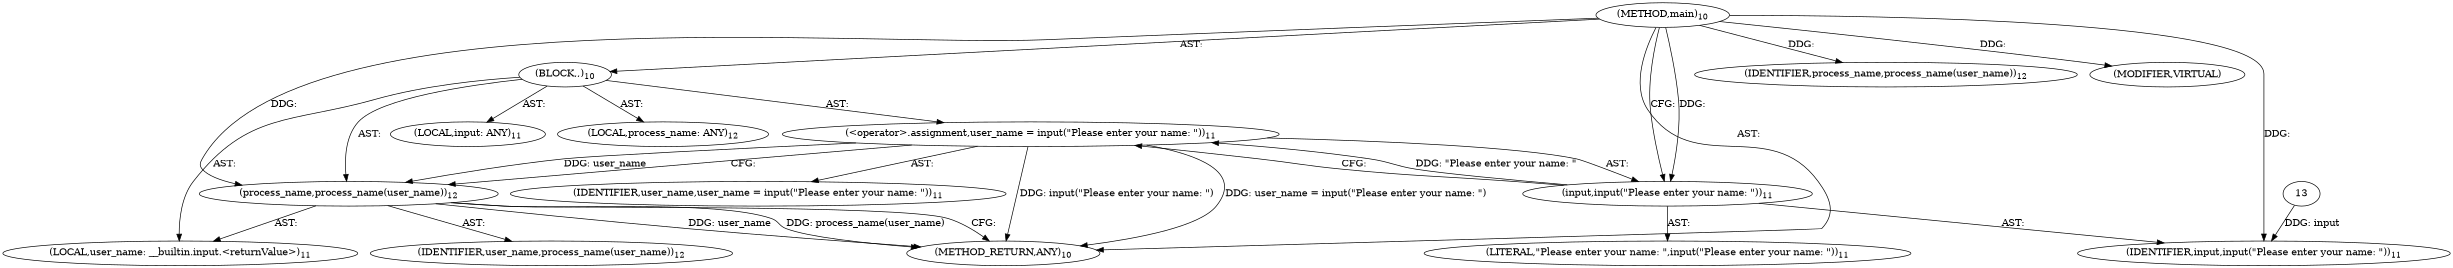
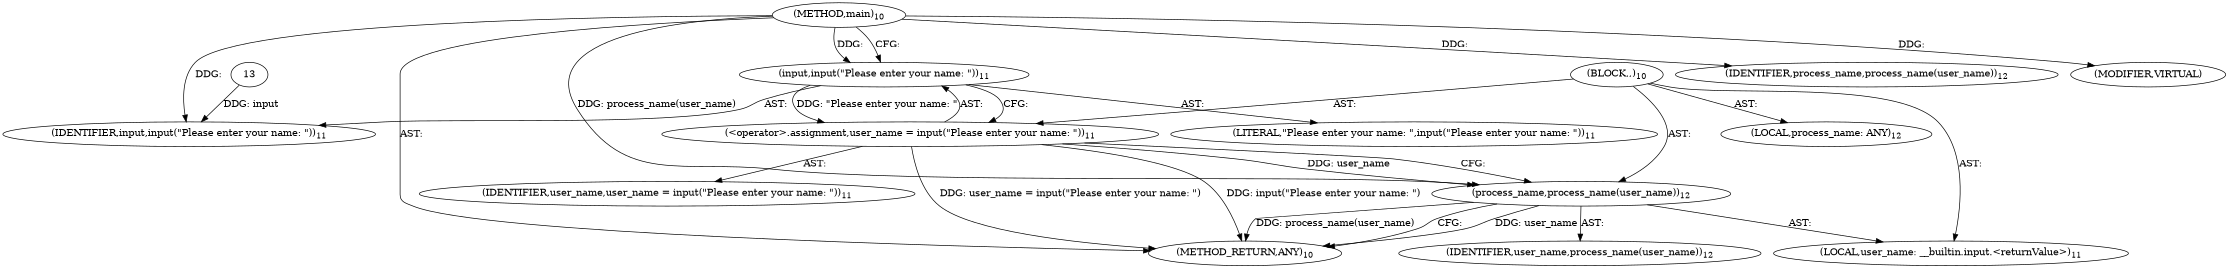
(1108, 45) -> none
(285, 104) -> (657, 104)
(468, 134) -> none
